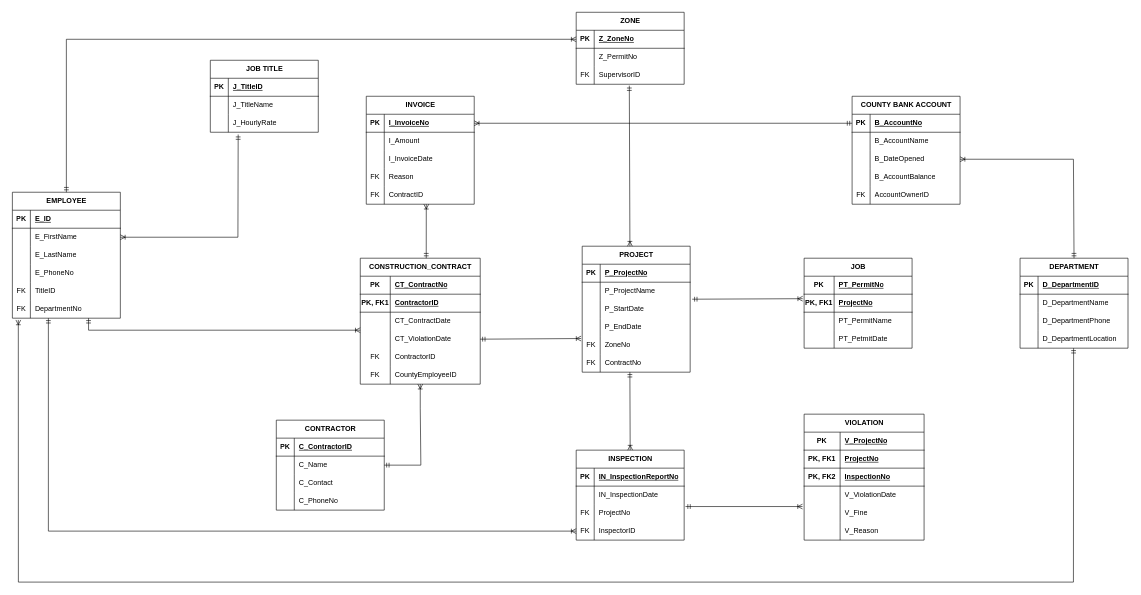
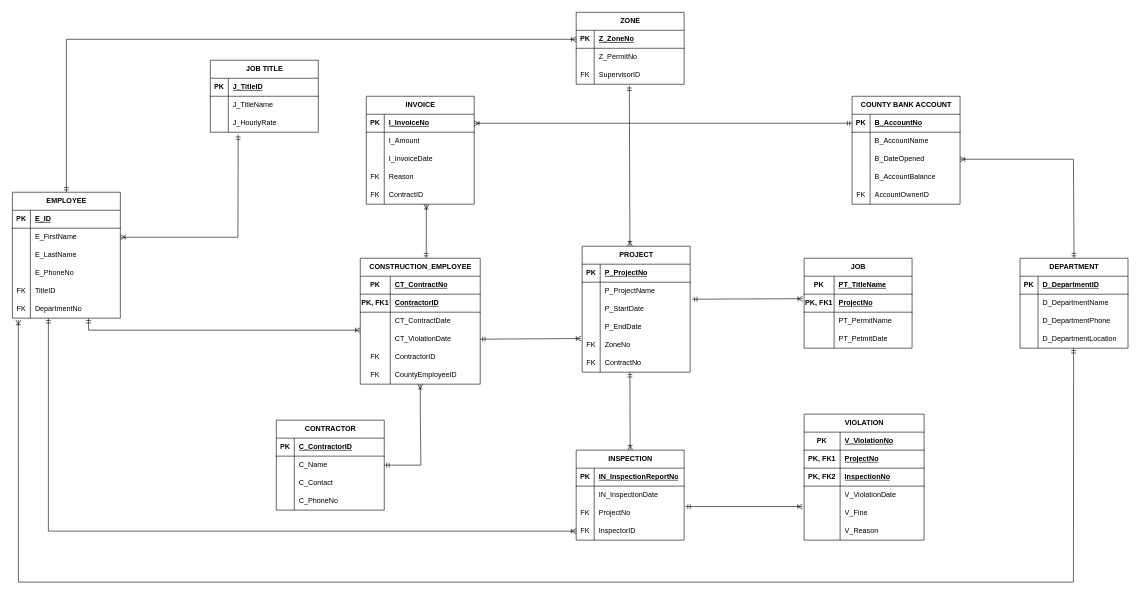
(421, 267) -> (421, 267)
(860, 285) -> (861, 285)
(867, 441) -> (869, 441)
